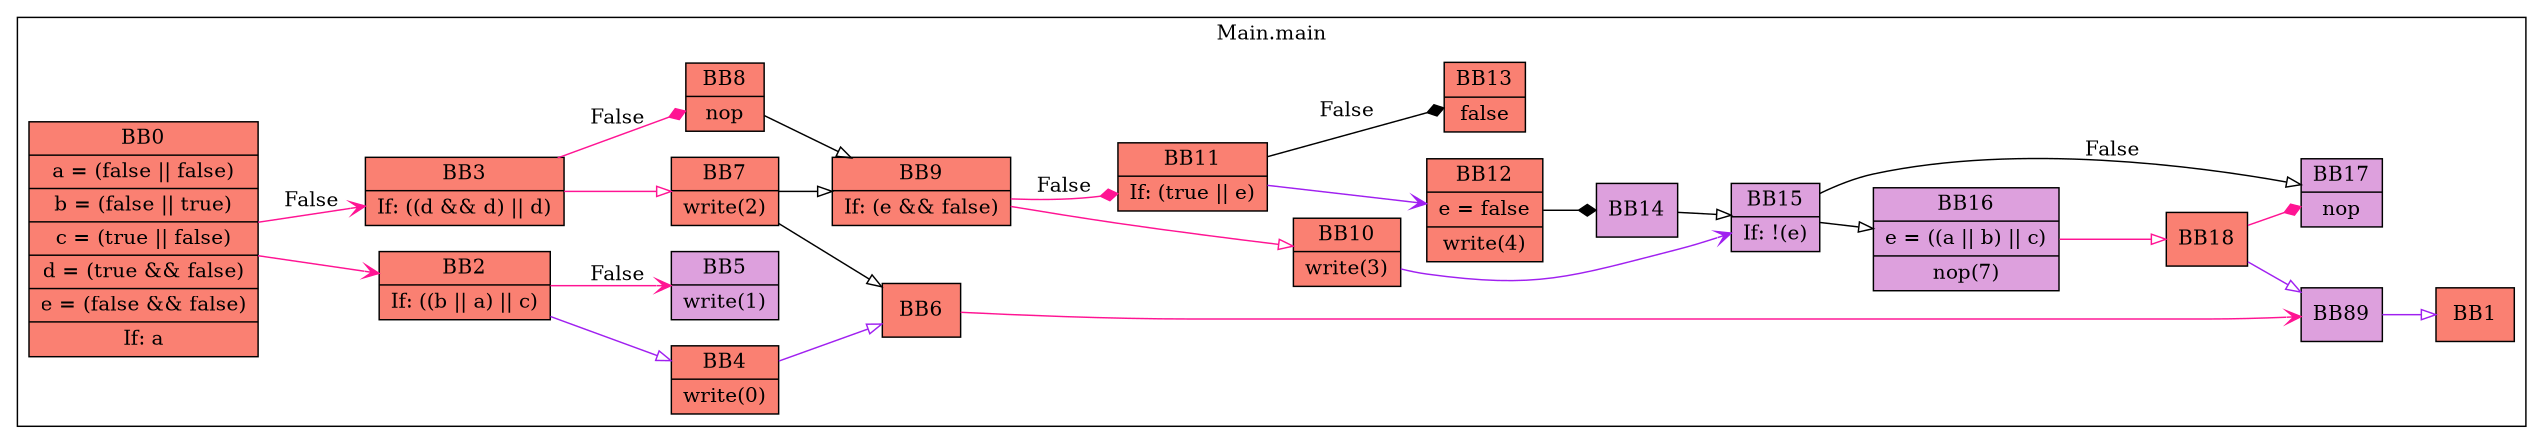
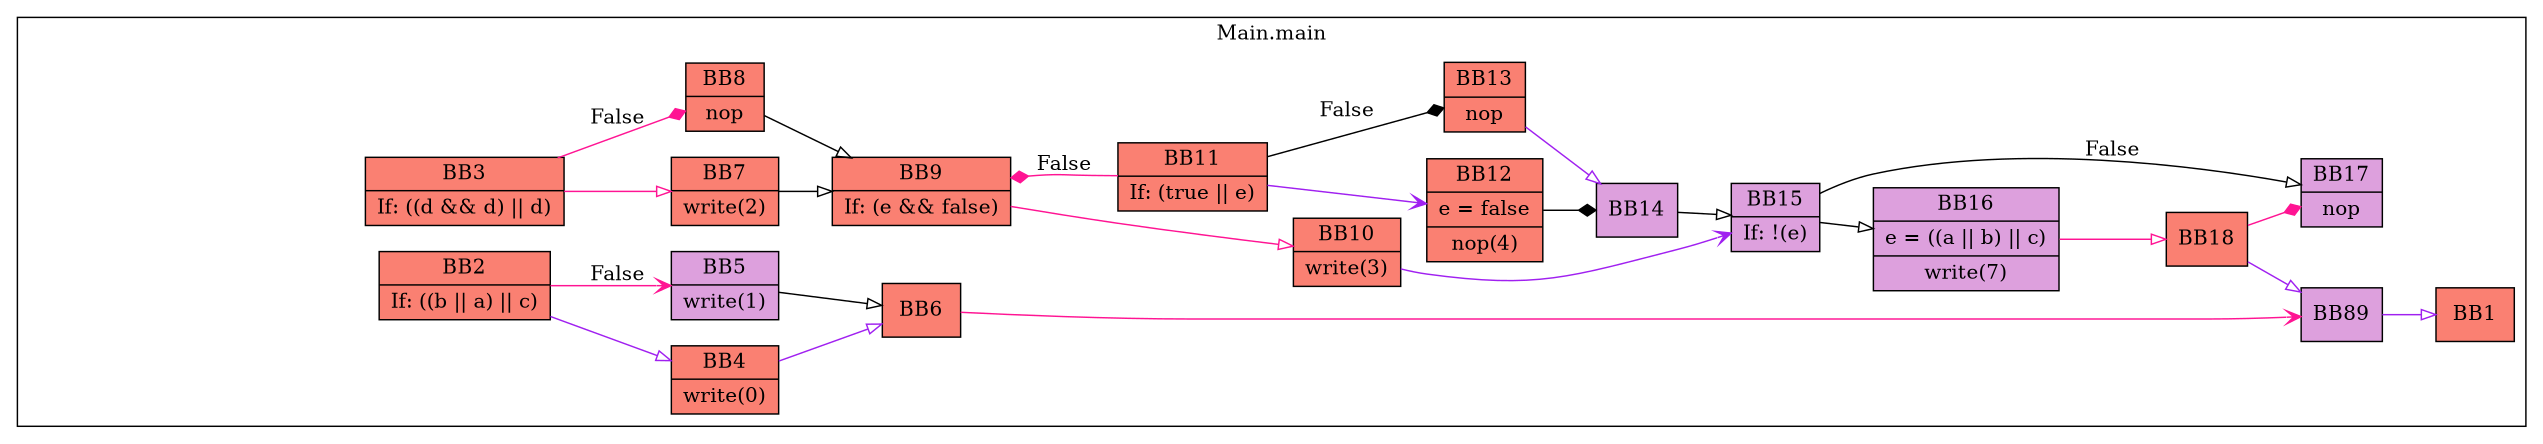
(1485, 114) -> (1485, 114)
none -> (1557, 151)
(1056, 199) -> (1073, 175)
(144, 239) -> none
(1485, 244) -> (1485, 244)
(824, 251) -> (823, 298)
(1966, 273) -> (1966, 273)
